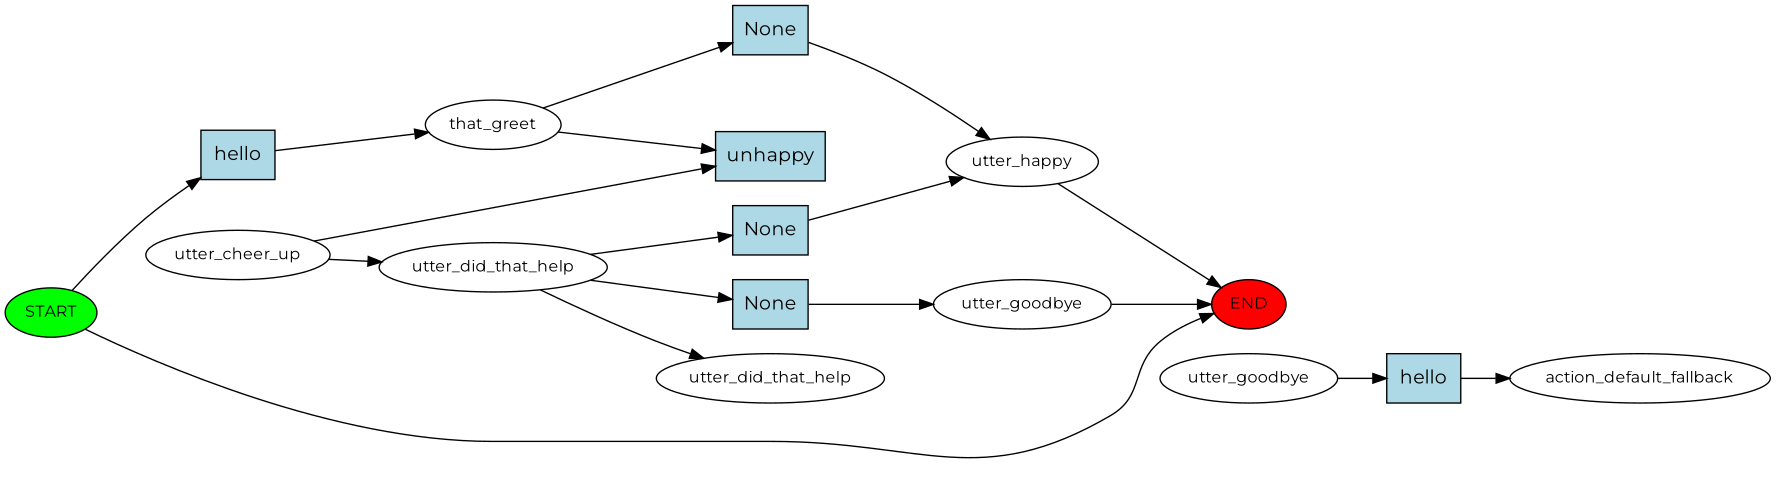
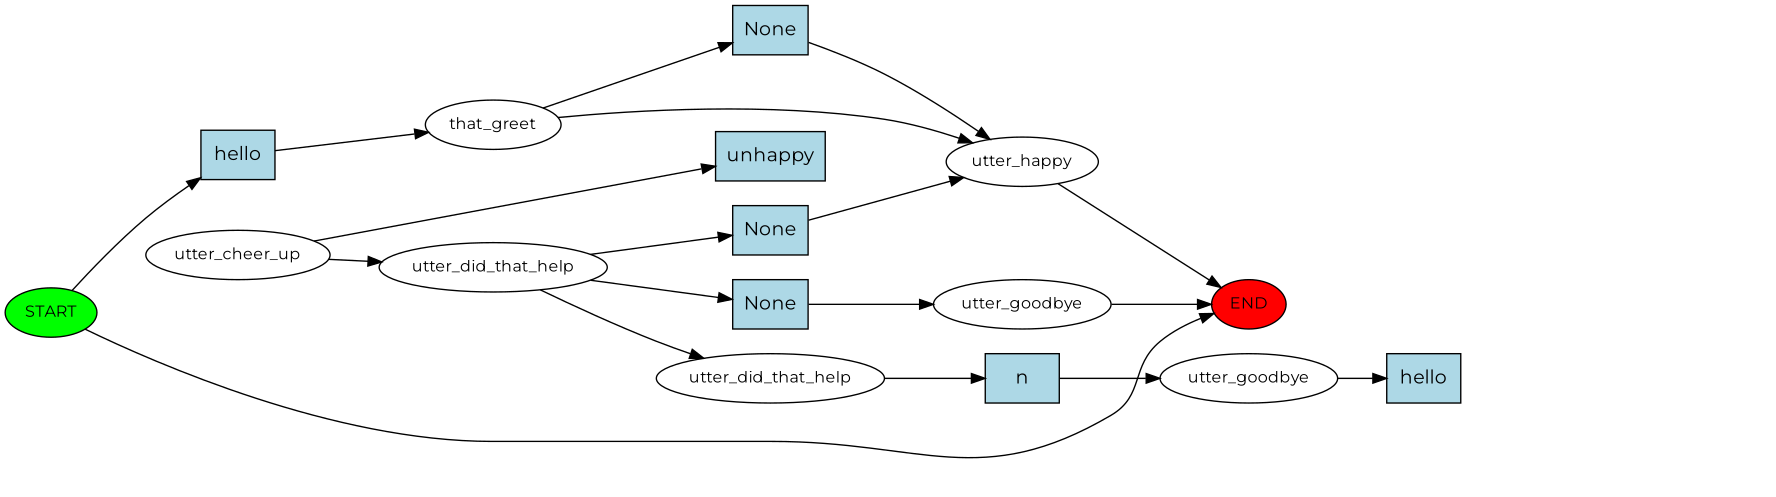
(630, 140) -> (760, 109)
none -> (1022, 378)
(1640, 378) -> none
